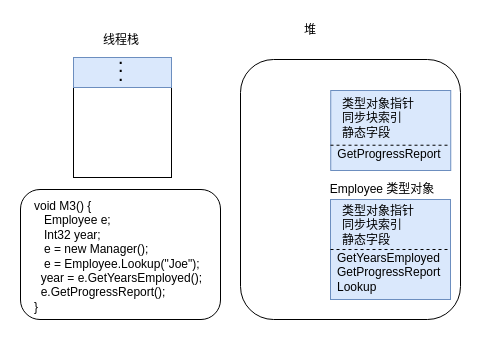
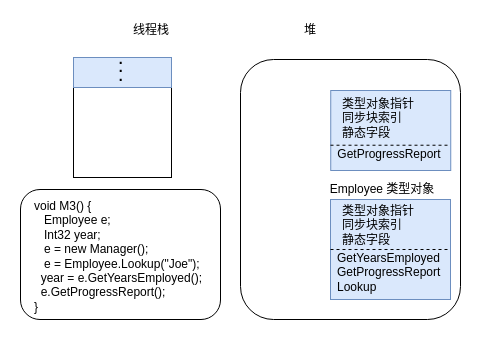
(122, 41) -> (152, 31)
